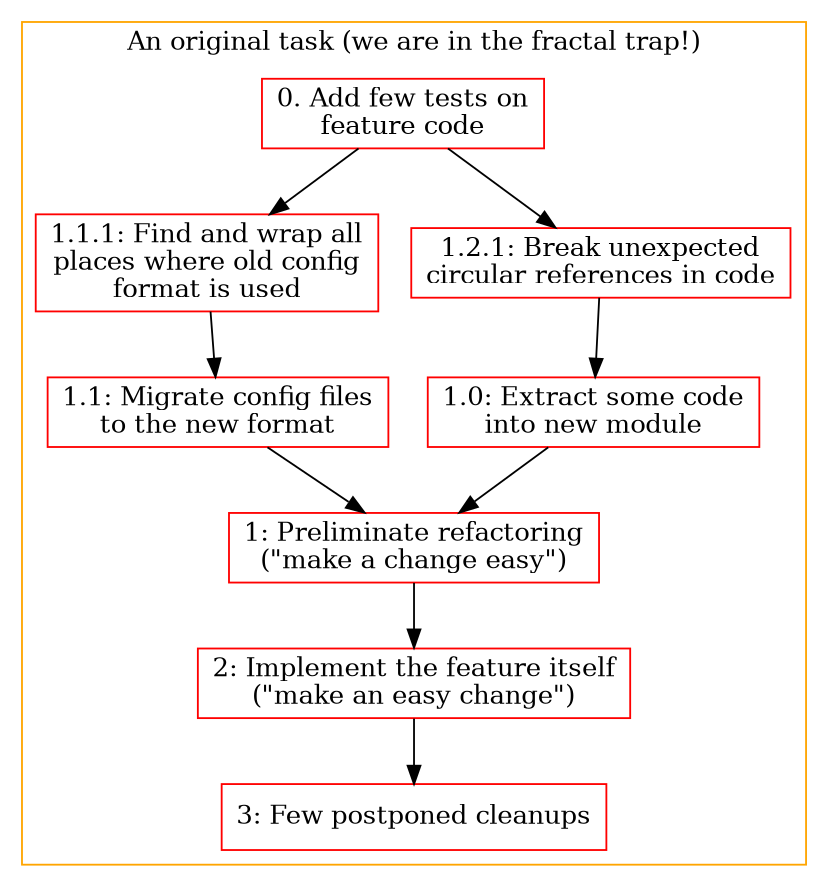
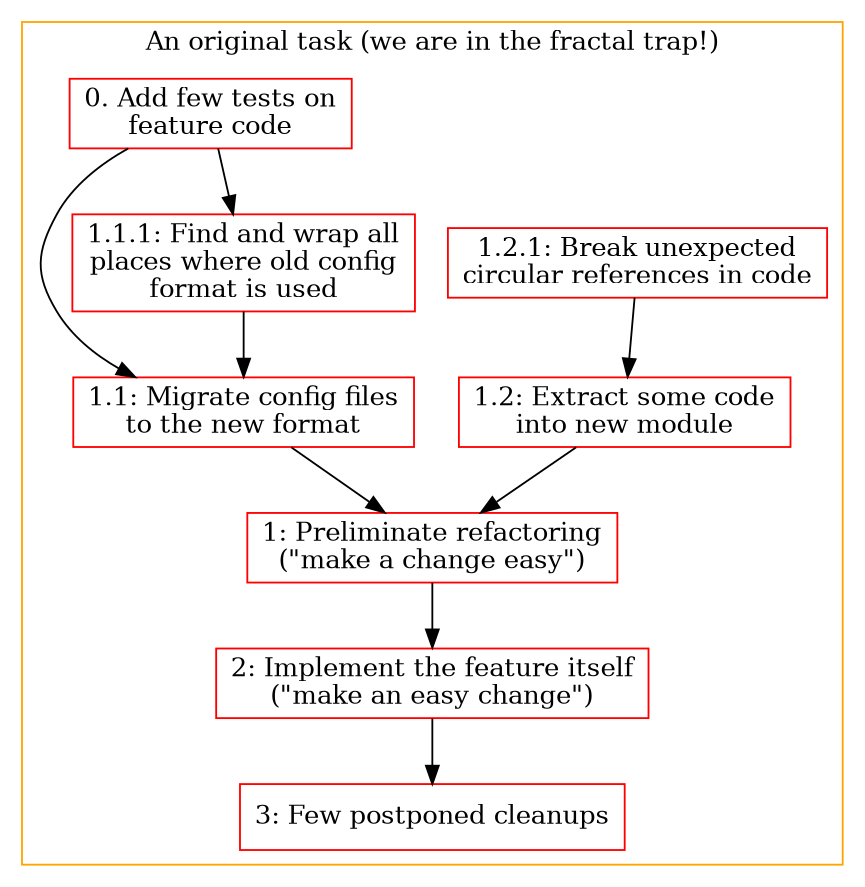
(494, 183) -> (41, 256)
(594, 412) -> (625, 412)
